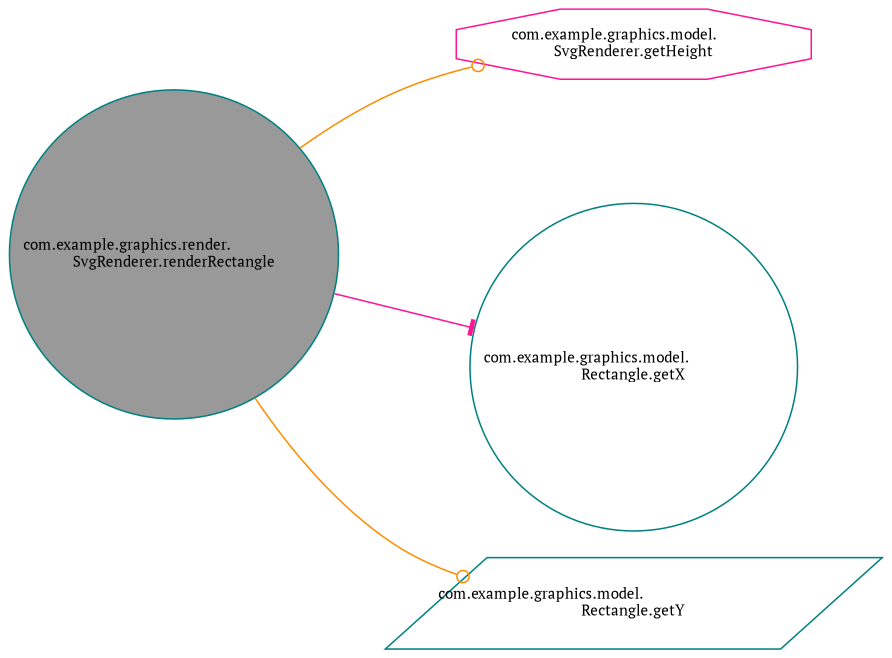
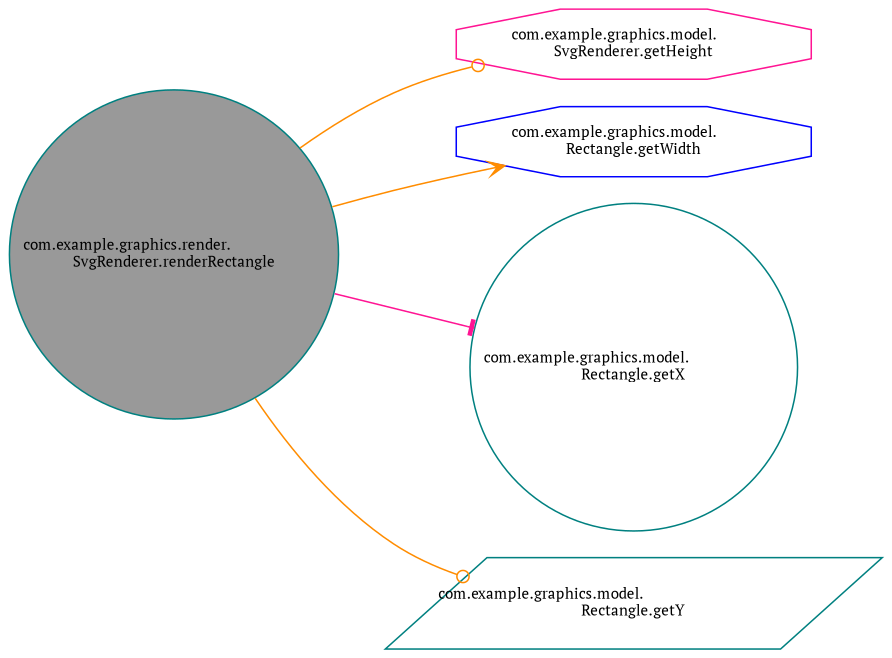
none -> (634, 142)
